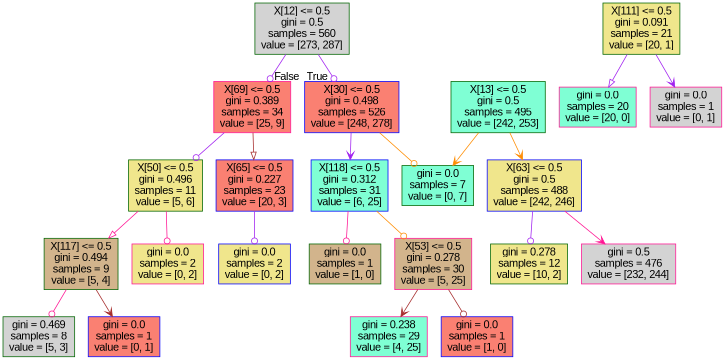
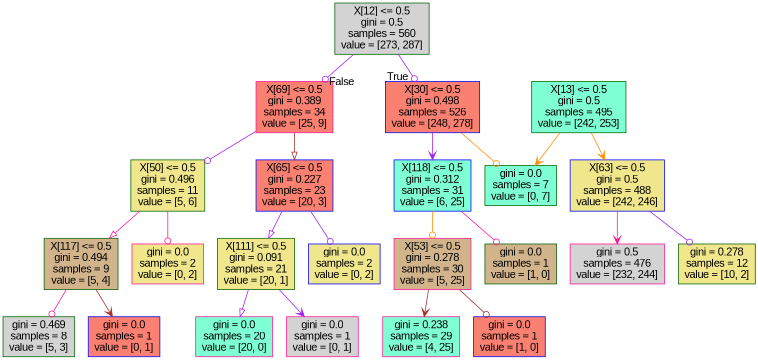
none -> (277, 221)
